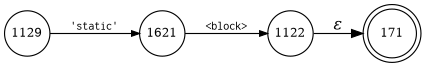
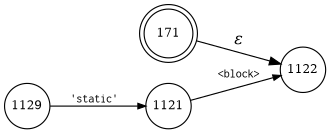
(162, 33) -> (169, 106)
(333, 33) -> (233, 51)
